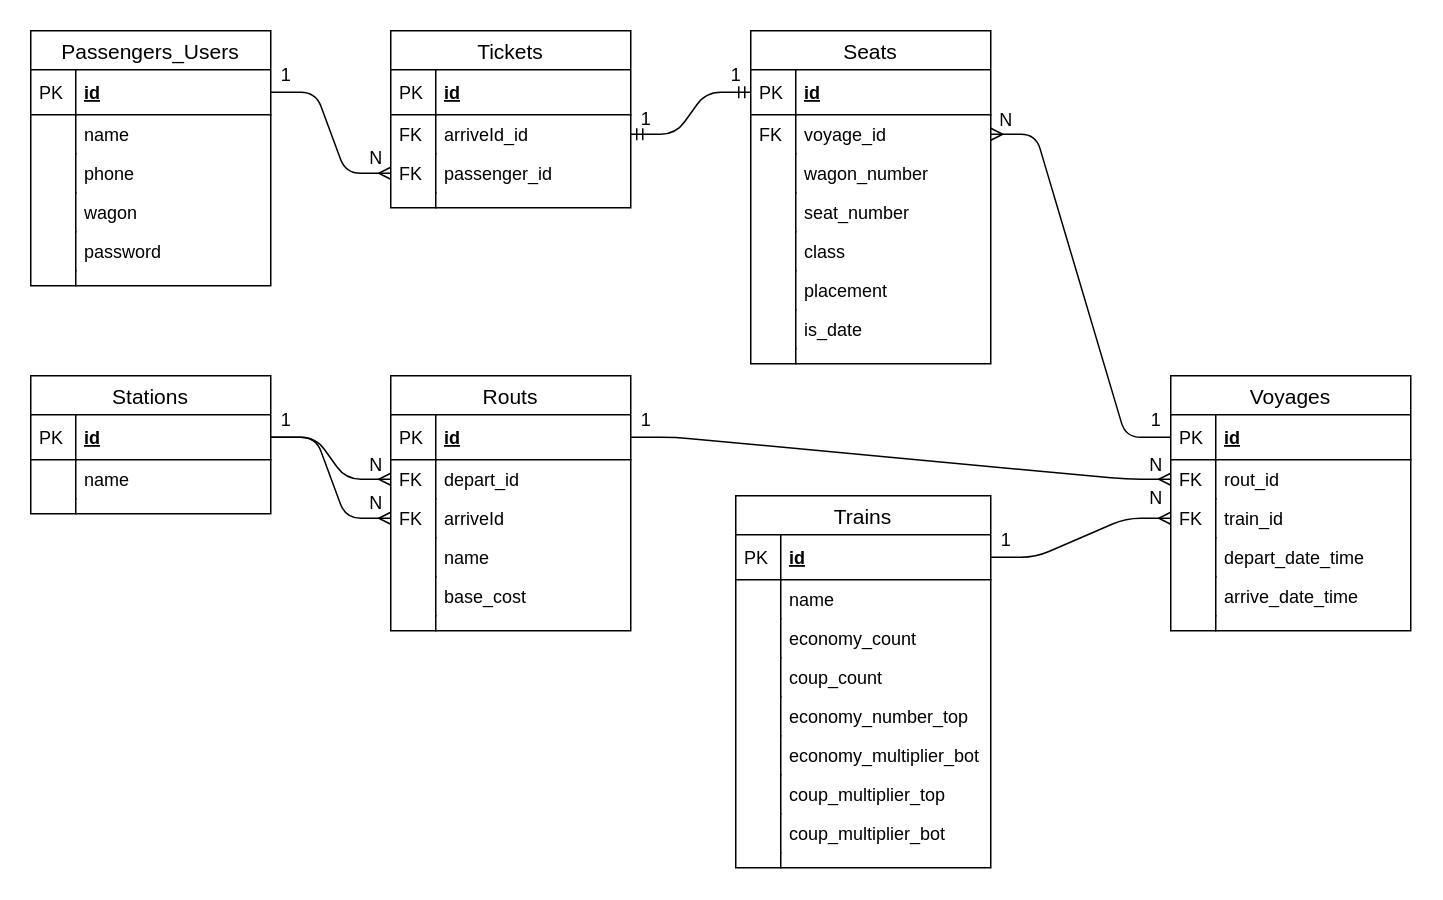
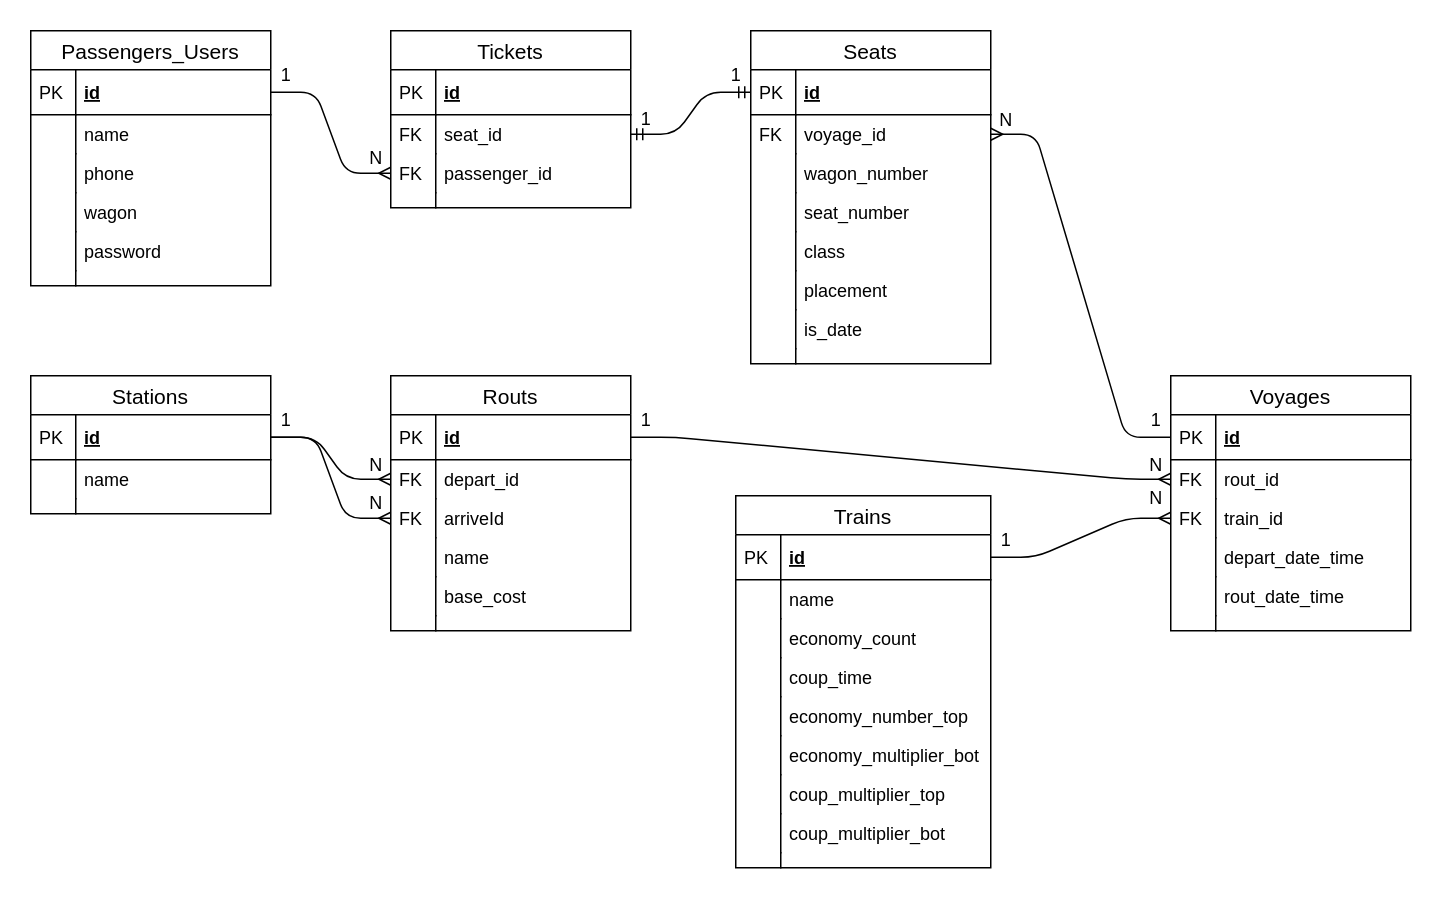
(495, 135) -> (477, 135)
(1300, 597) -> (1292, 597)
(839, 678) -> (832, 678)
